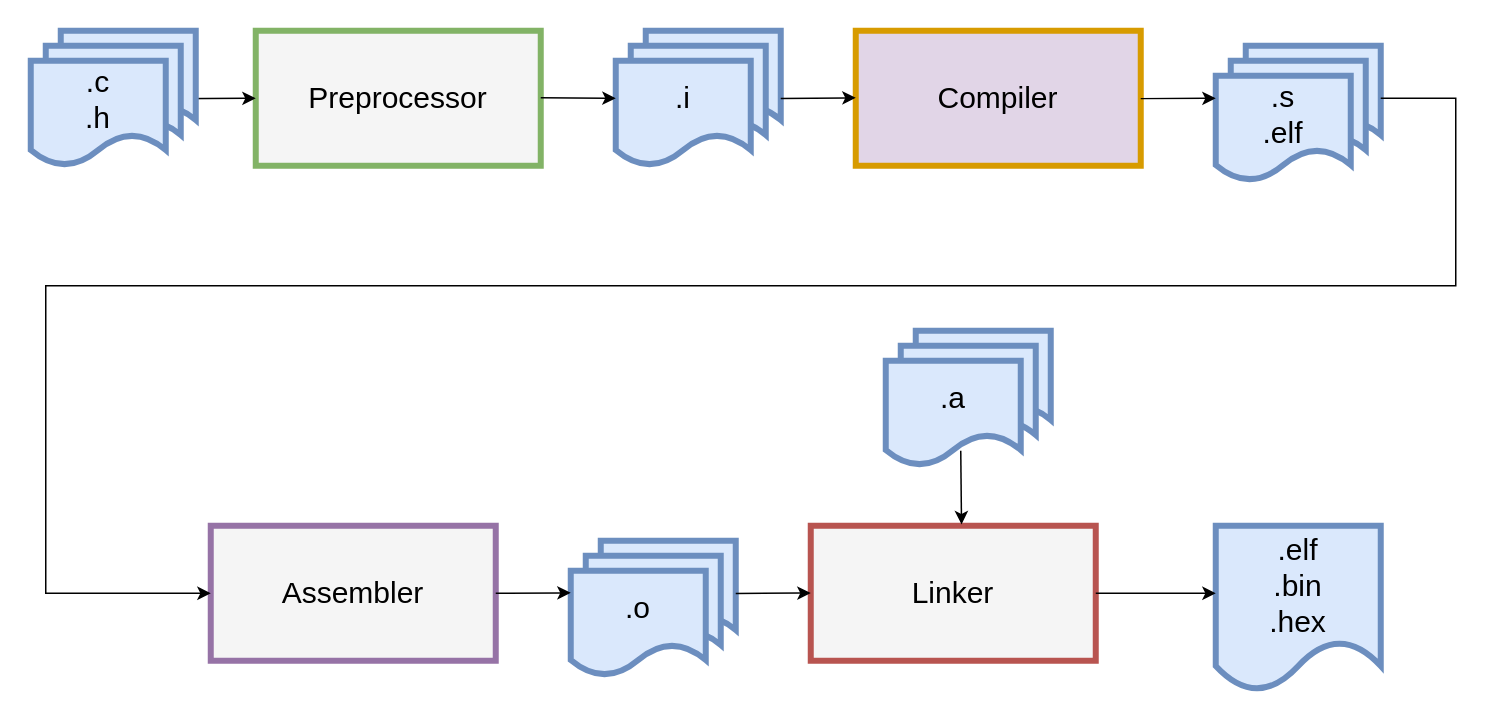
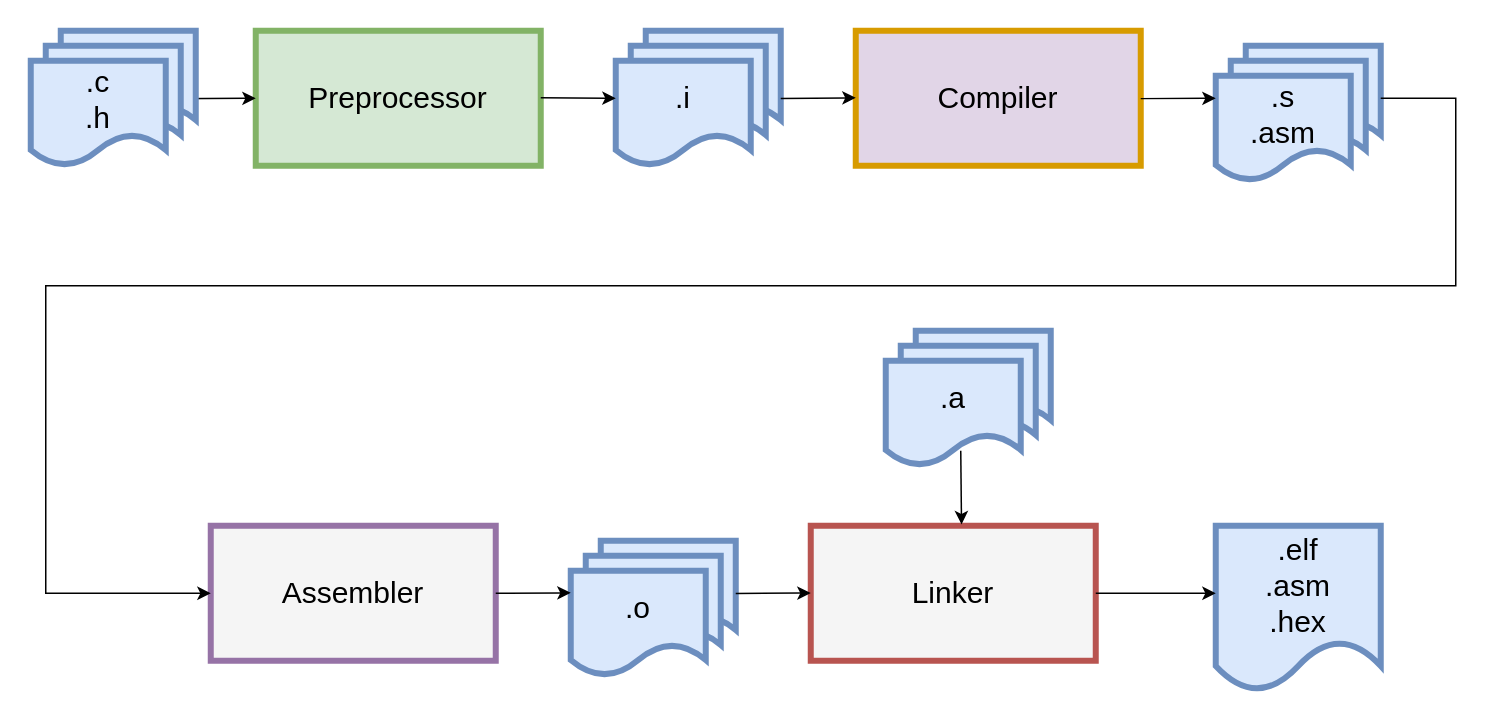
(398, 98) -> (398, 98)
(1283, 113) -> (1283, 113)
(1298, 584) -> (1298, 584)
